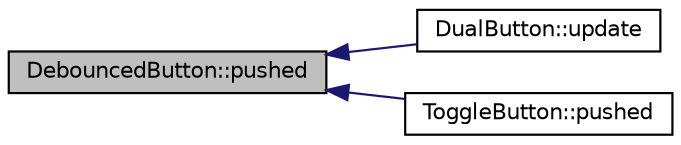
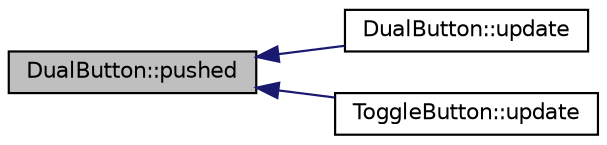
(168, 72) -> (133, 72)
(539, 114) -> (467, 114)
